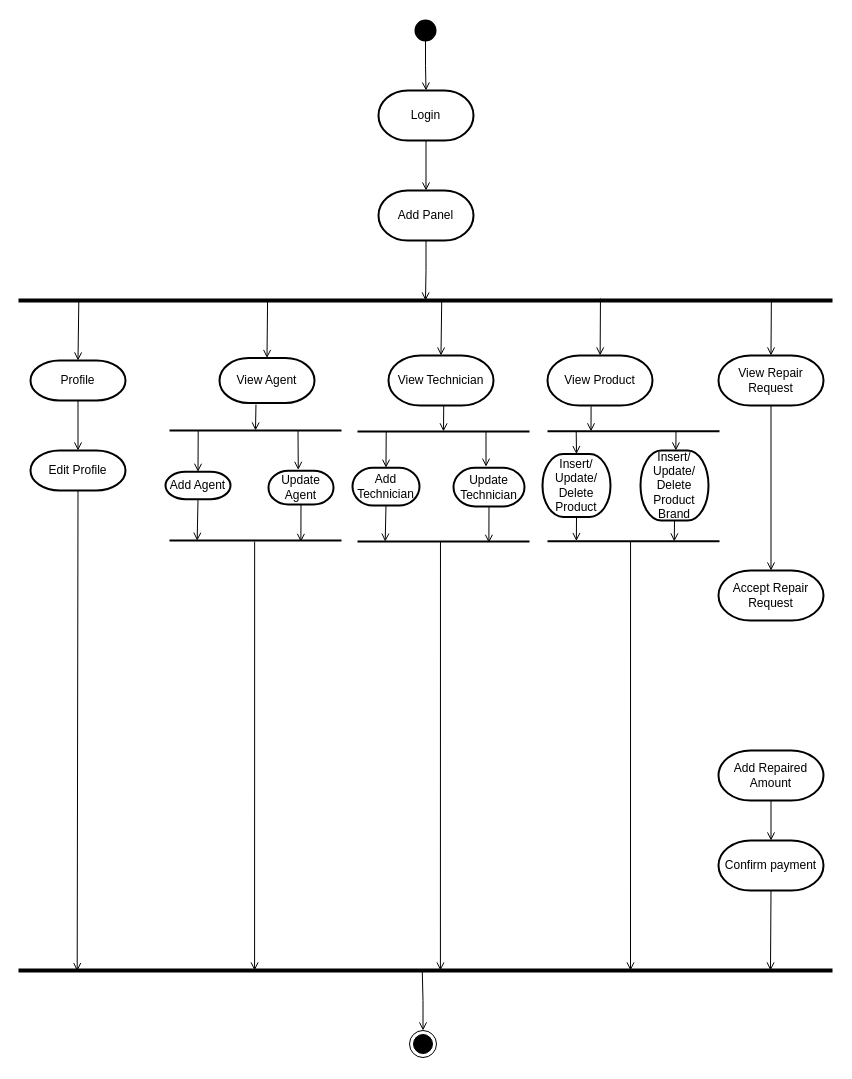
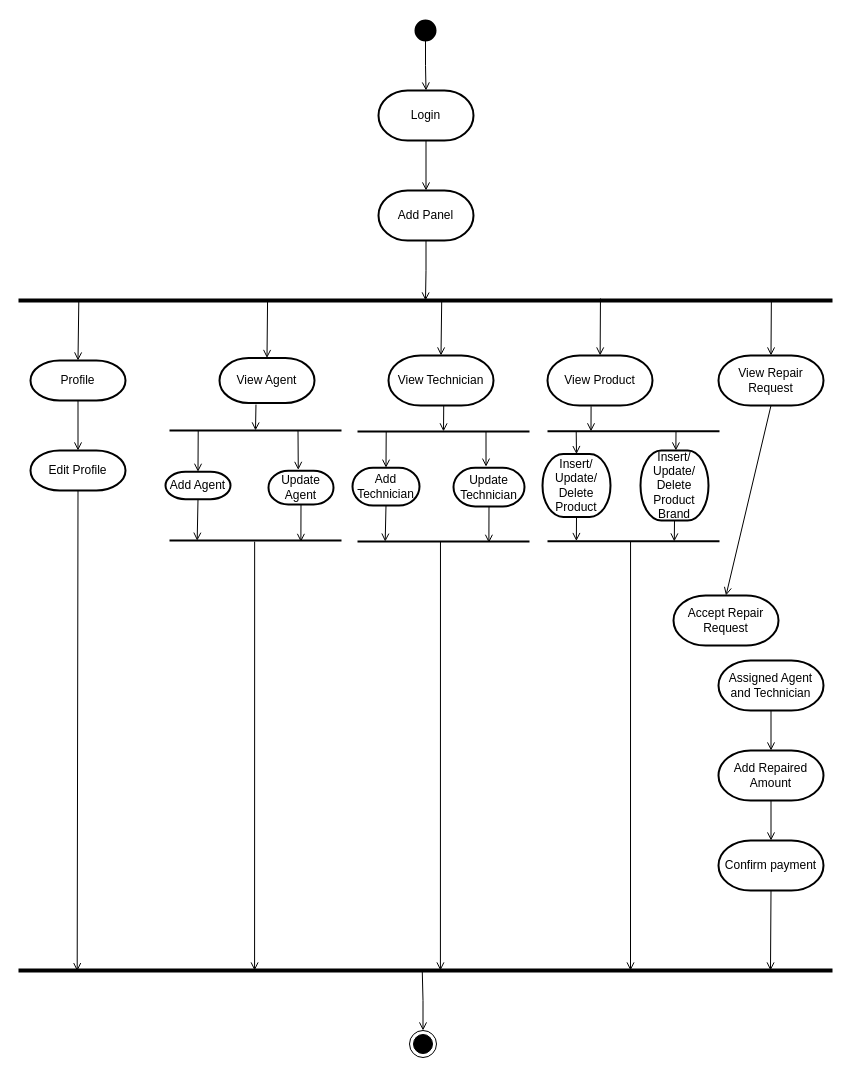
(771, 596) -> (726, 621)
none -> (771, 686)
none -> (771, 730)
